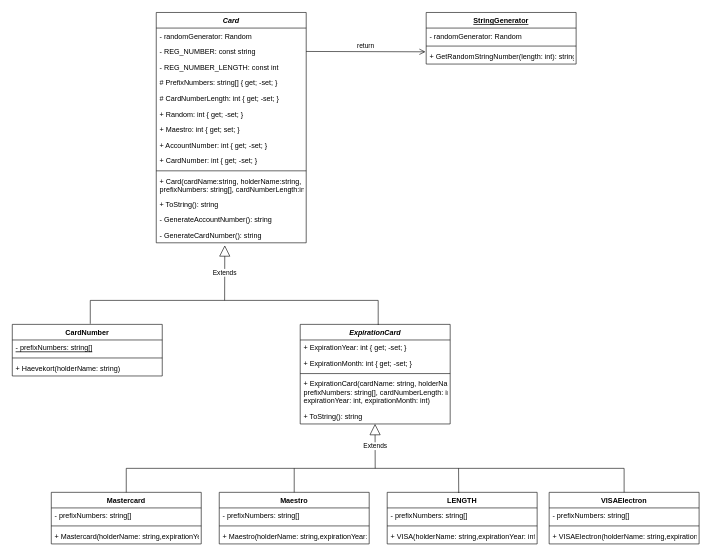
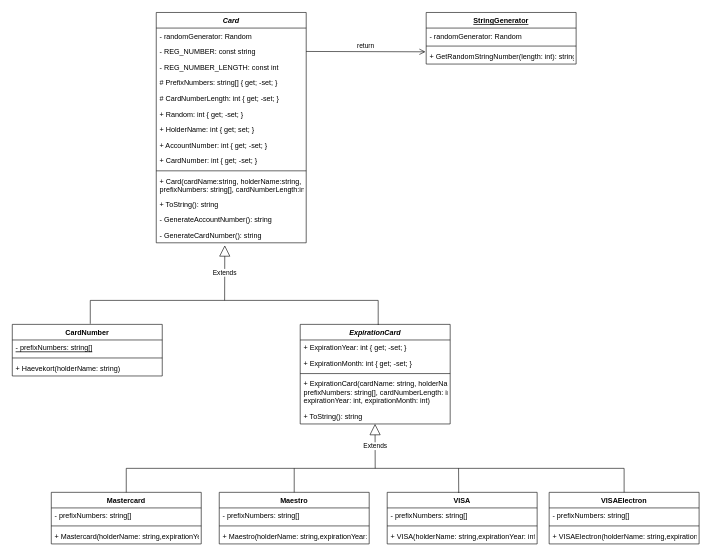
(207, 130) -> (212, 130)
(462, 500) -> (462, 500)
